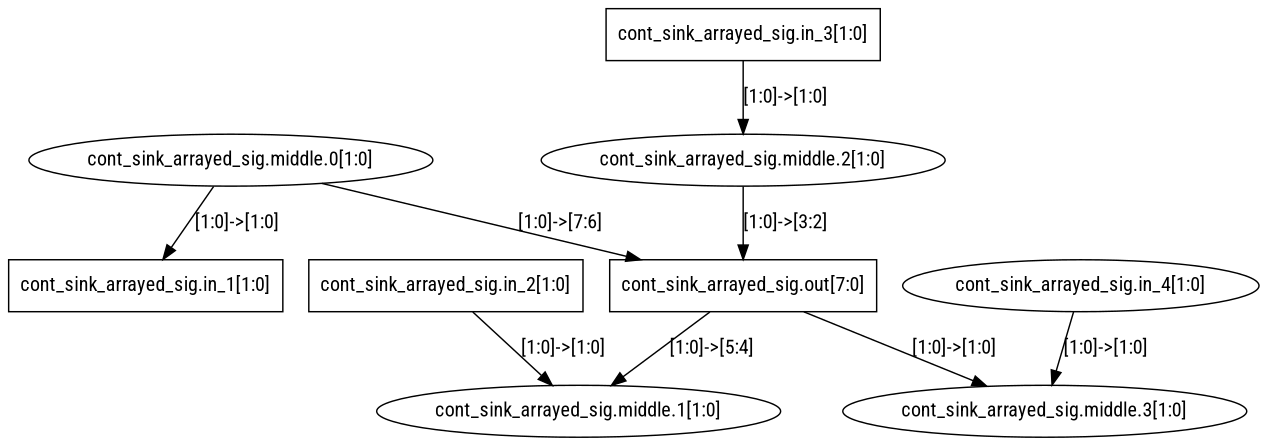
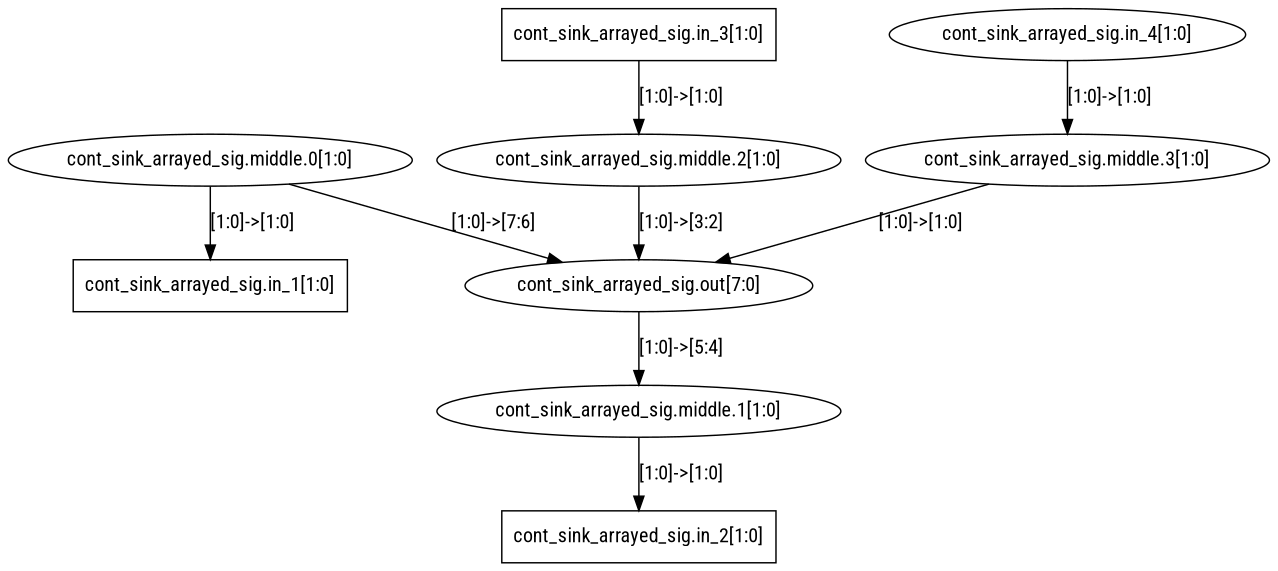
(743, 286) -> (639, 286)
(507, 344) -> (639, 467)
(889, 346) -> (859, 221)
